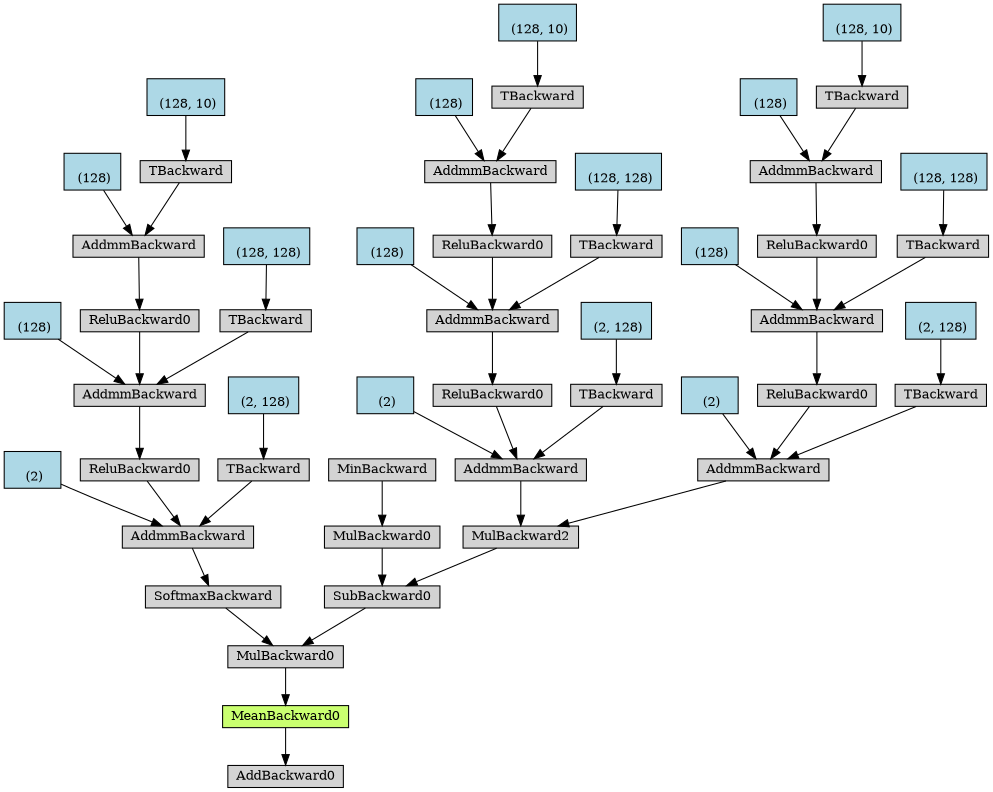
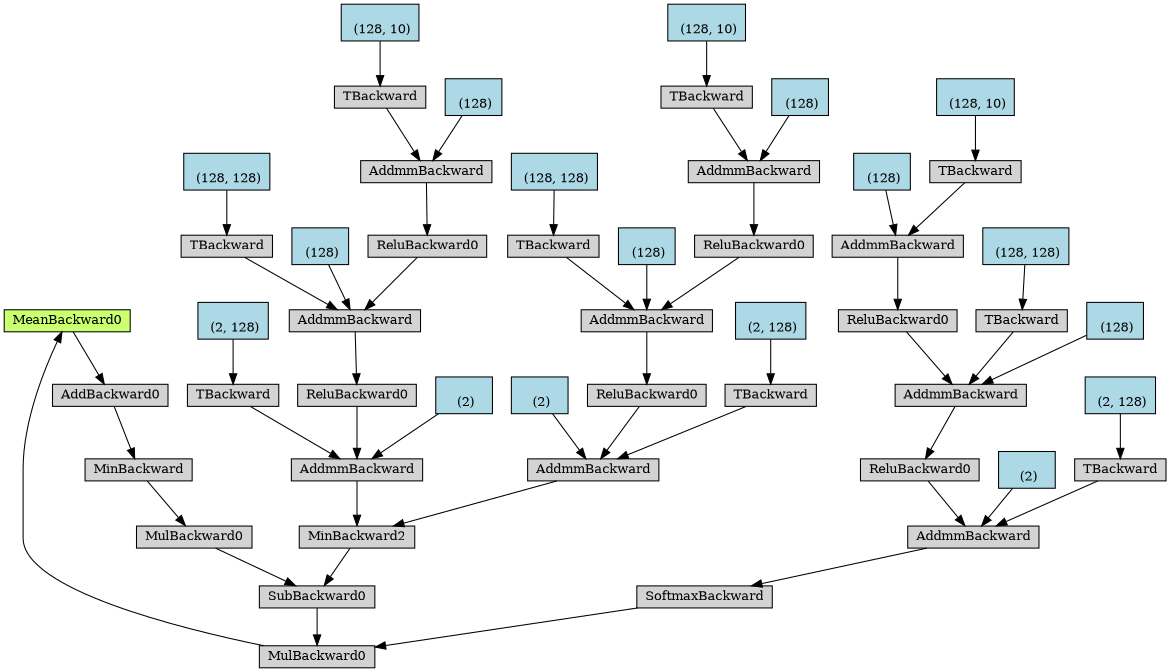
none -> (122, 428)
(521, 537) -> (357, 537)
